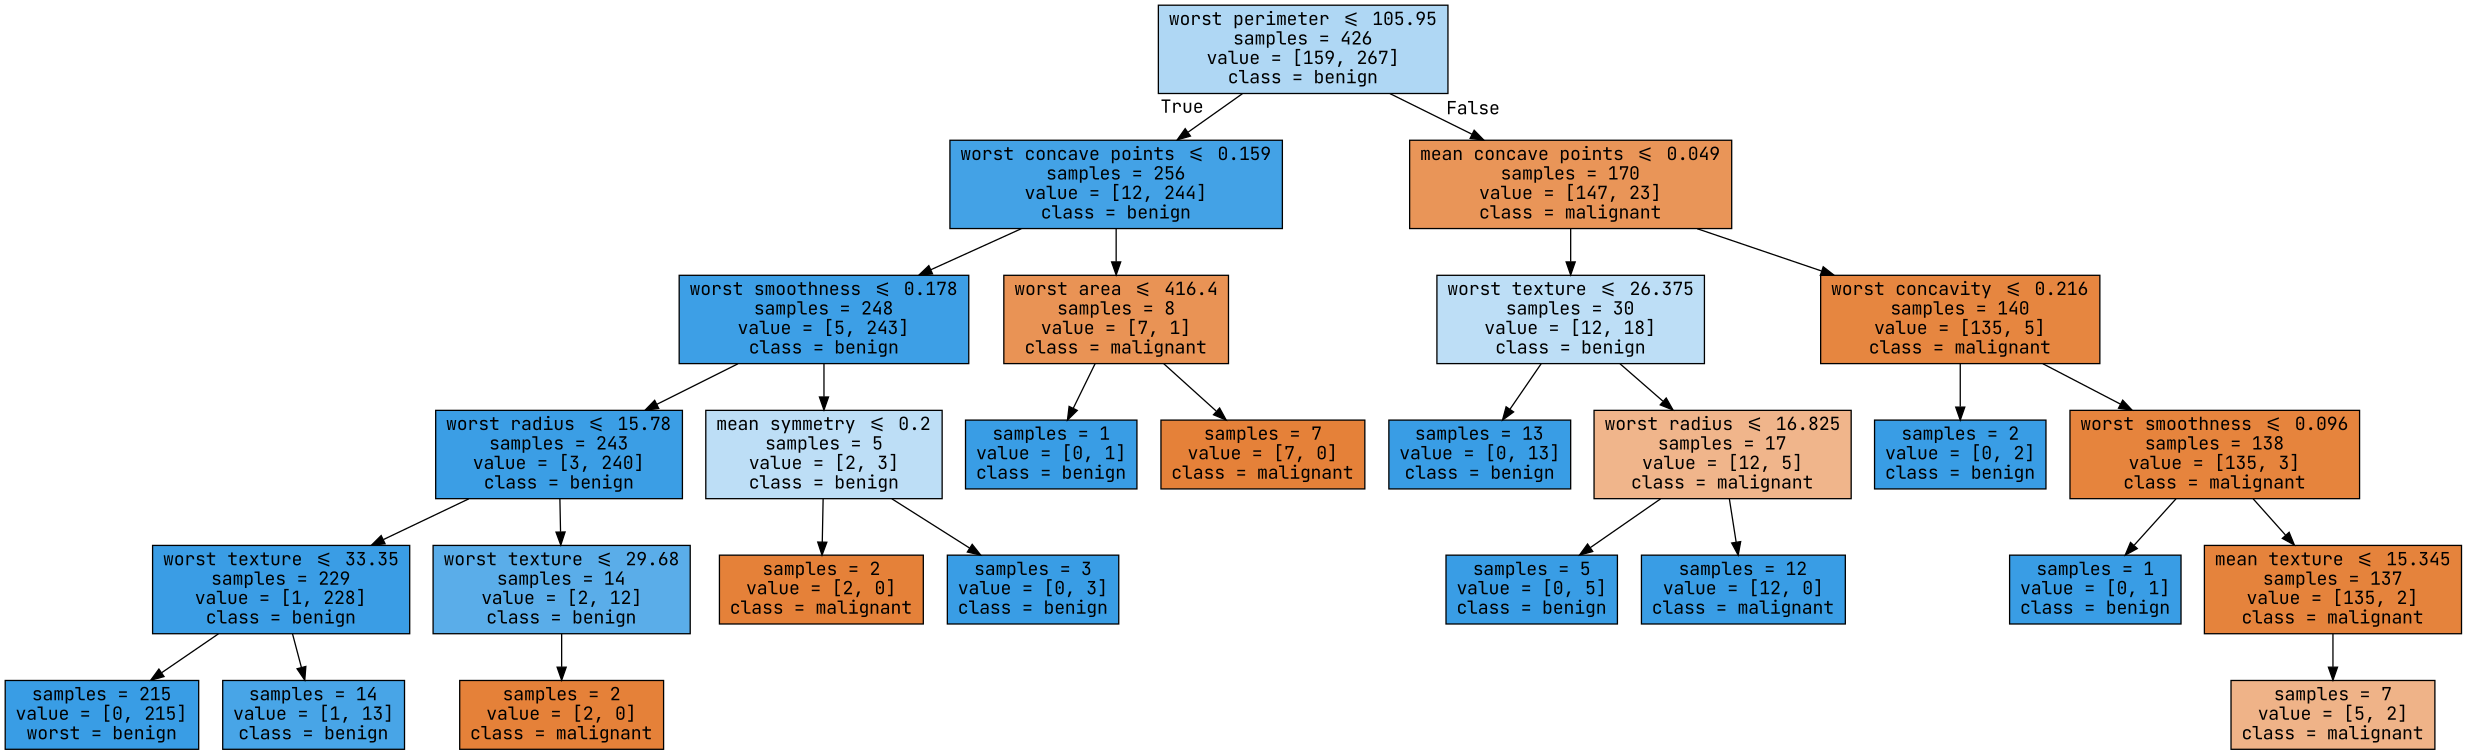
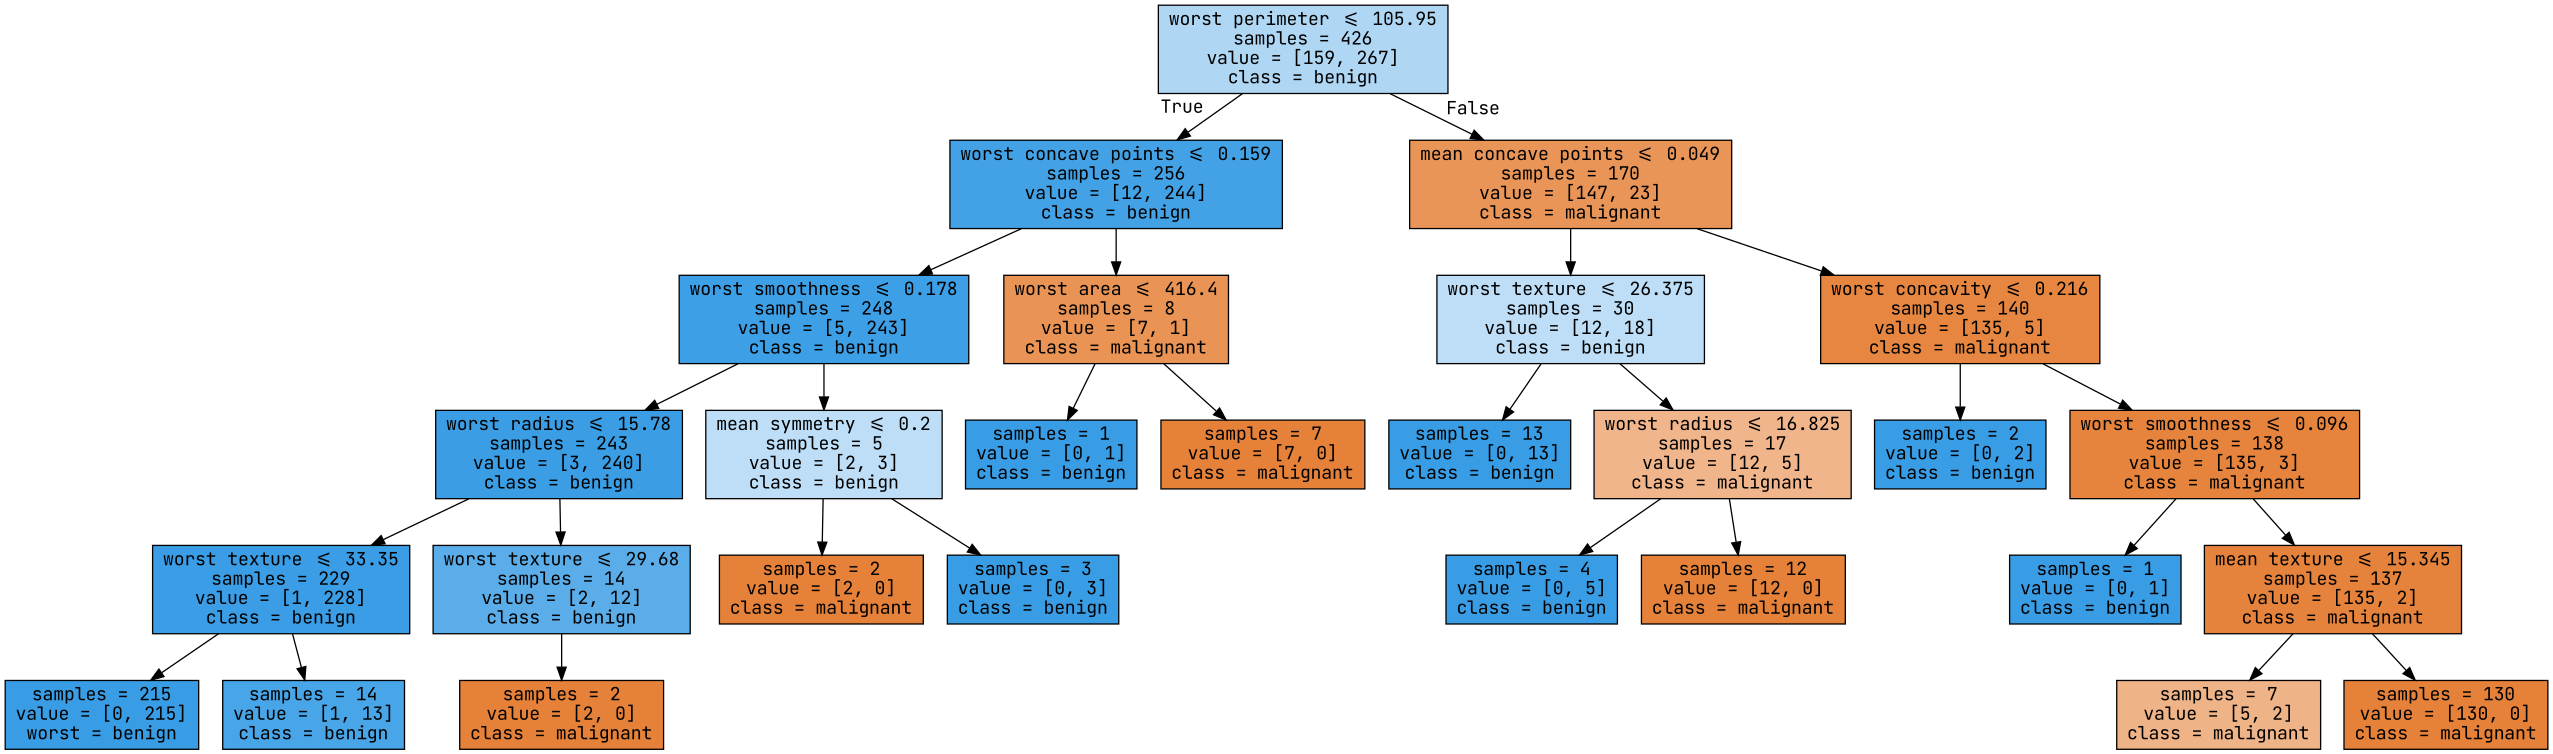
(1532, 590) -> (1532, 590)
(1743, 590) -> (1743, 590)
none -> (2446, 715)
